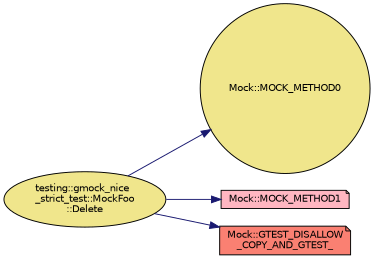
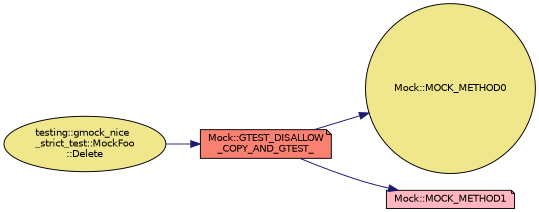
(165, 155) -> (337, 123)
(189, 199) -> (344, 175)
